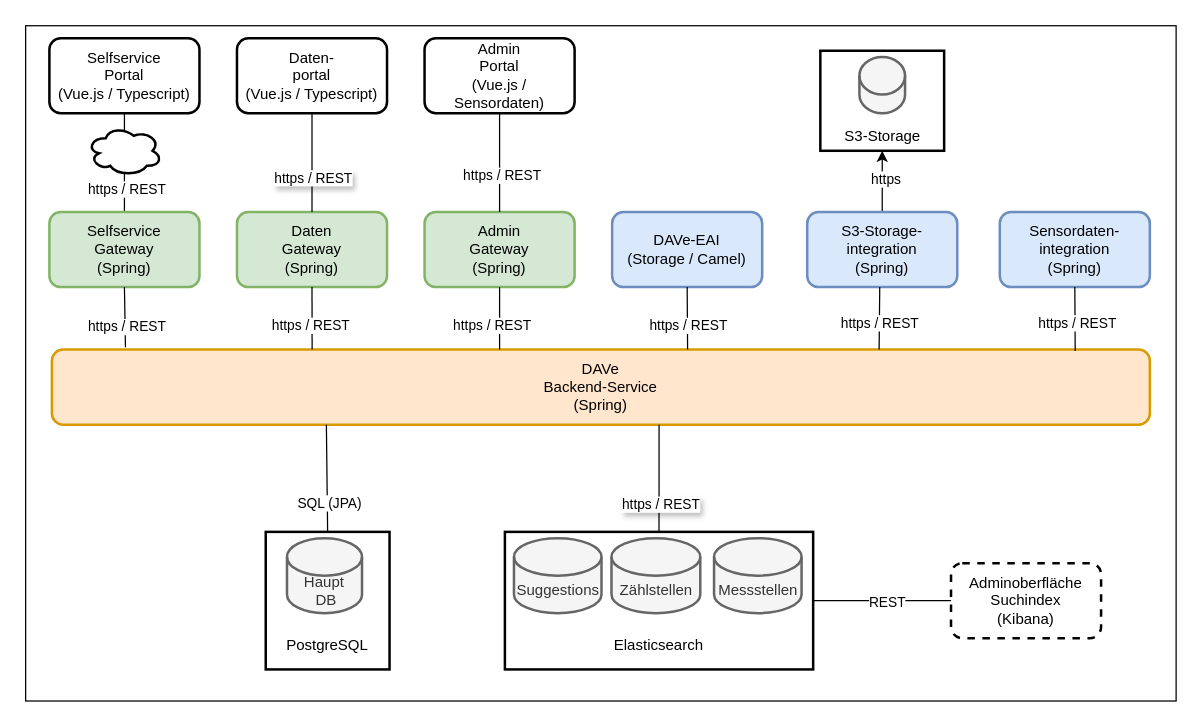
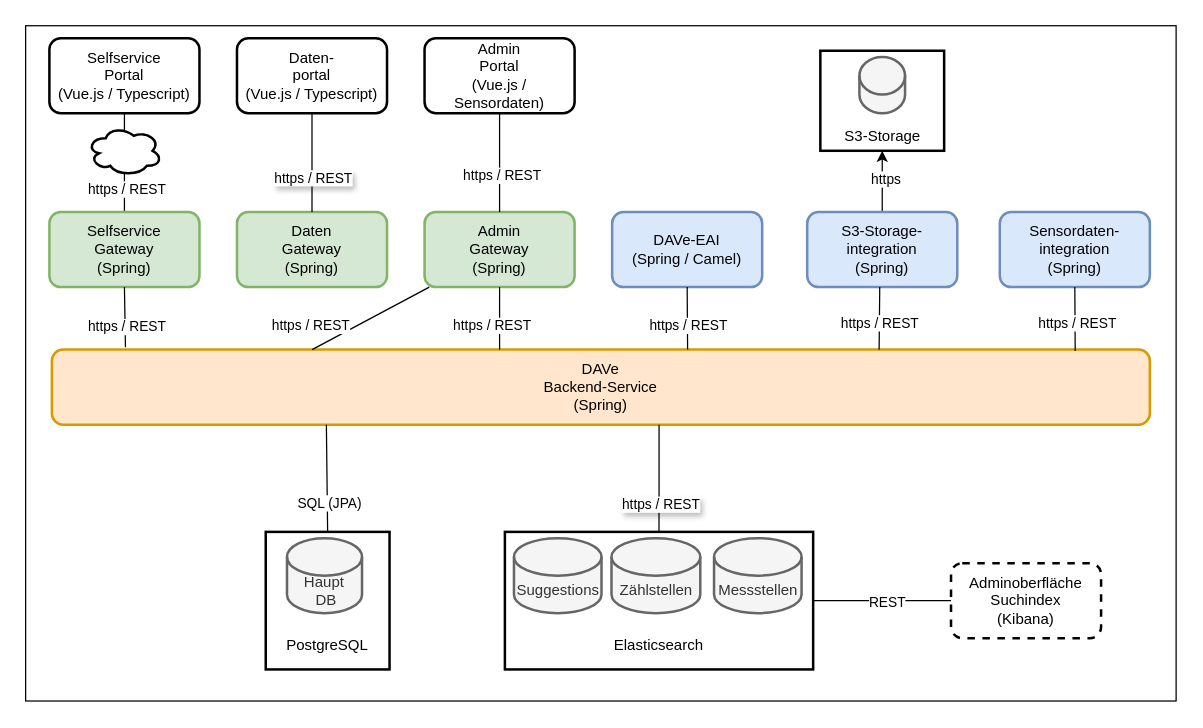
(687, 249) -> (687, 249)
(312, 303) -> (371, 318)
